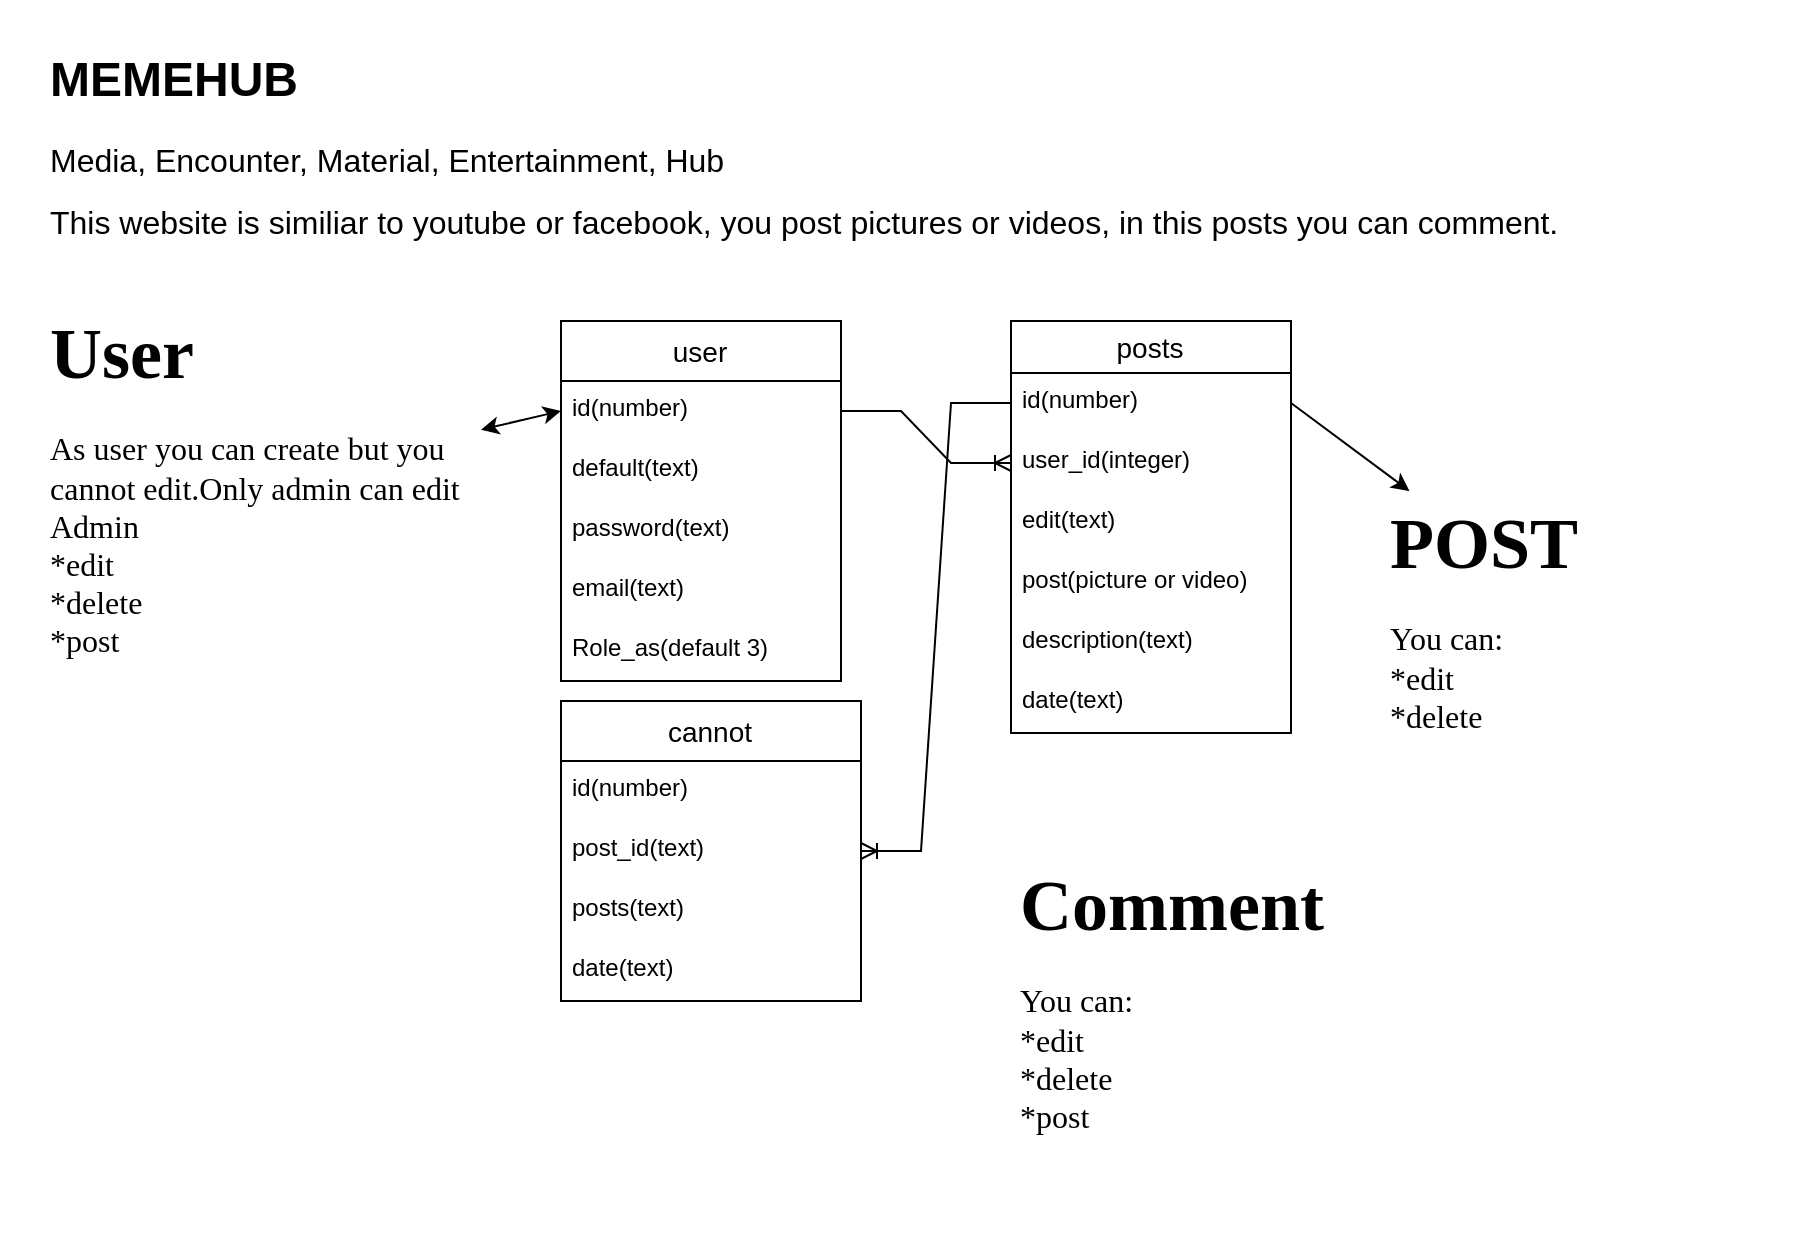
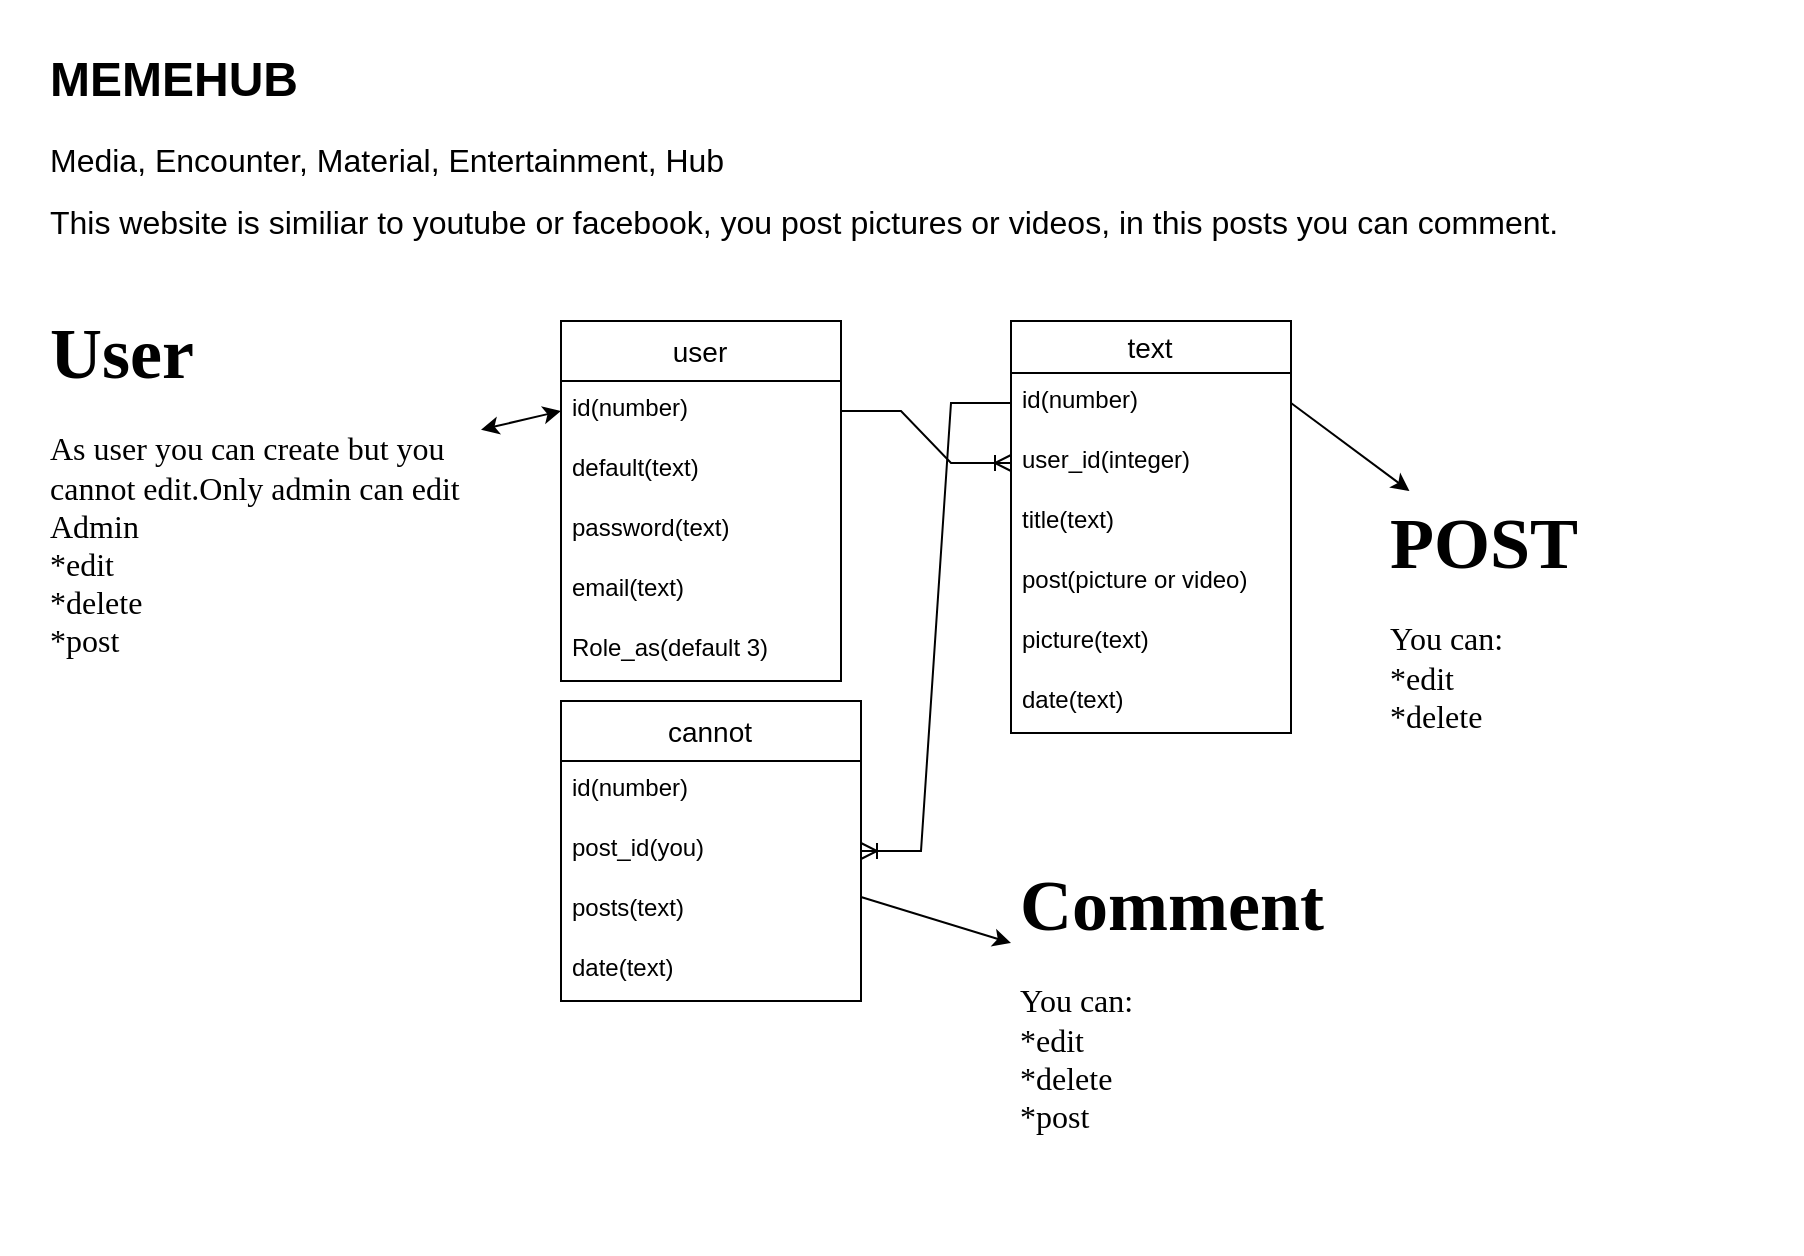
(1150, 349) -> (1150, 349)
(1086, 520) -> (1090, 520)
(1130, 640) -> (1106, 640)
(656, 848) -> (650, 848)
none -> (931, 918)
